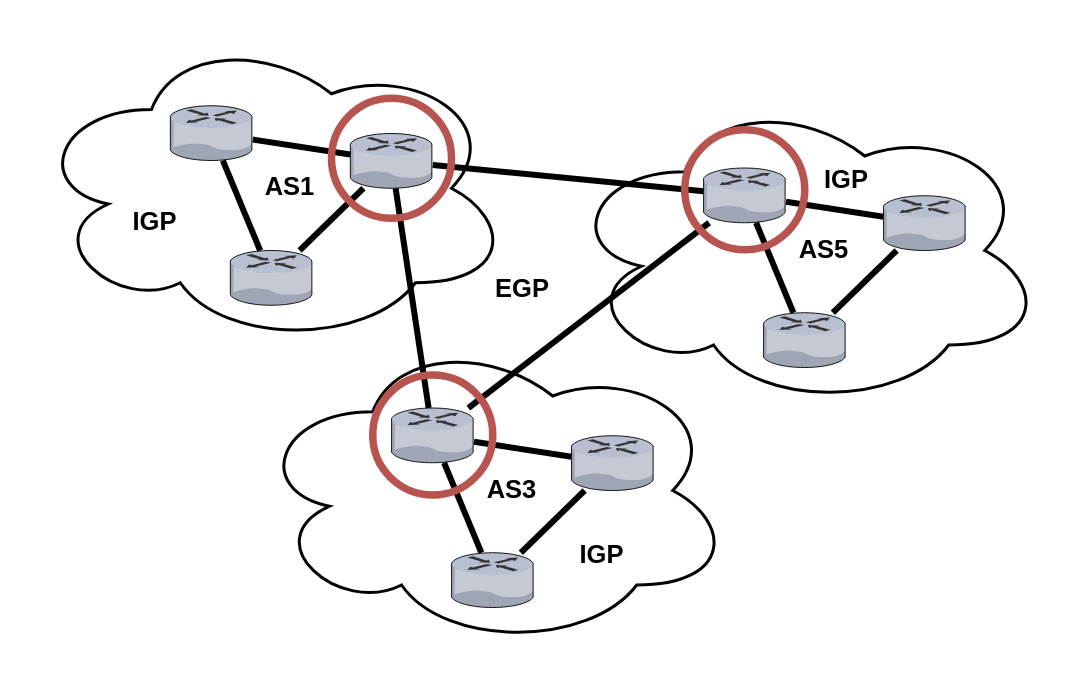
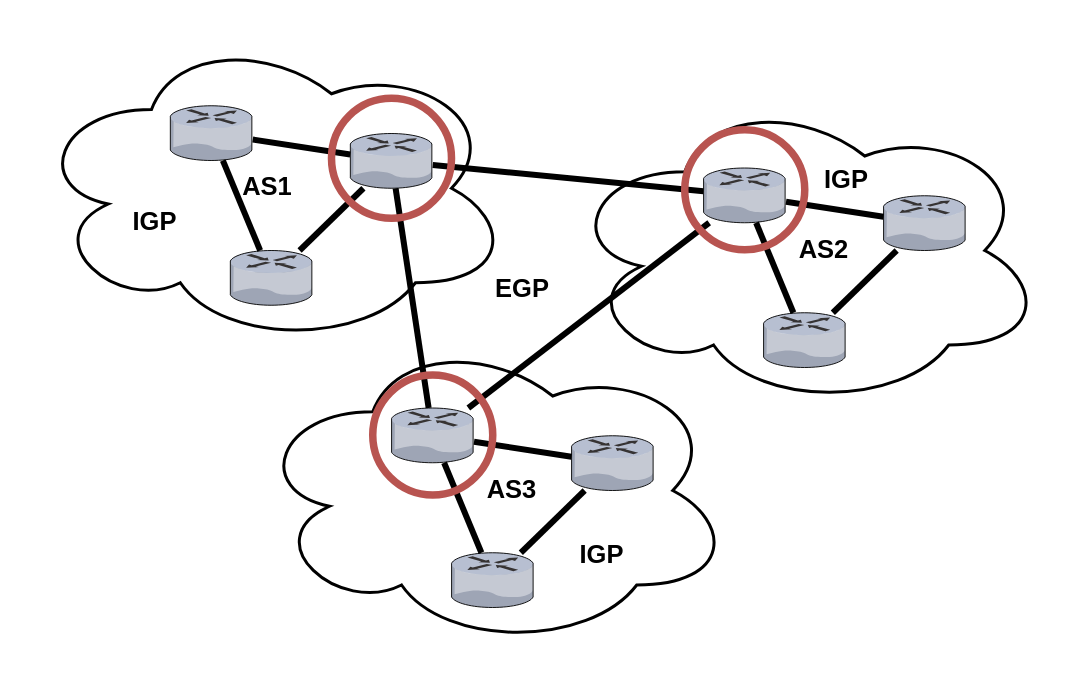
(290, 188) -> (268, 188)
(824, 251) -> (824, 251)
